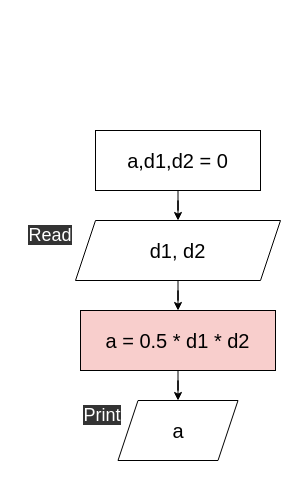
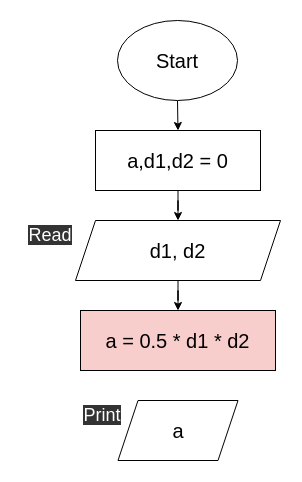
none -> (178, 61)
none -> (178, 112)
(178, 390) -> none
